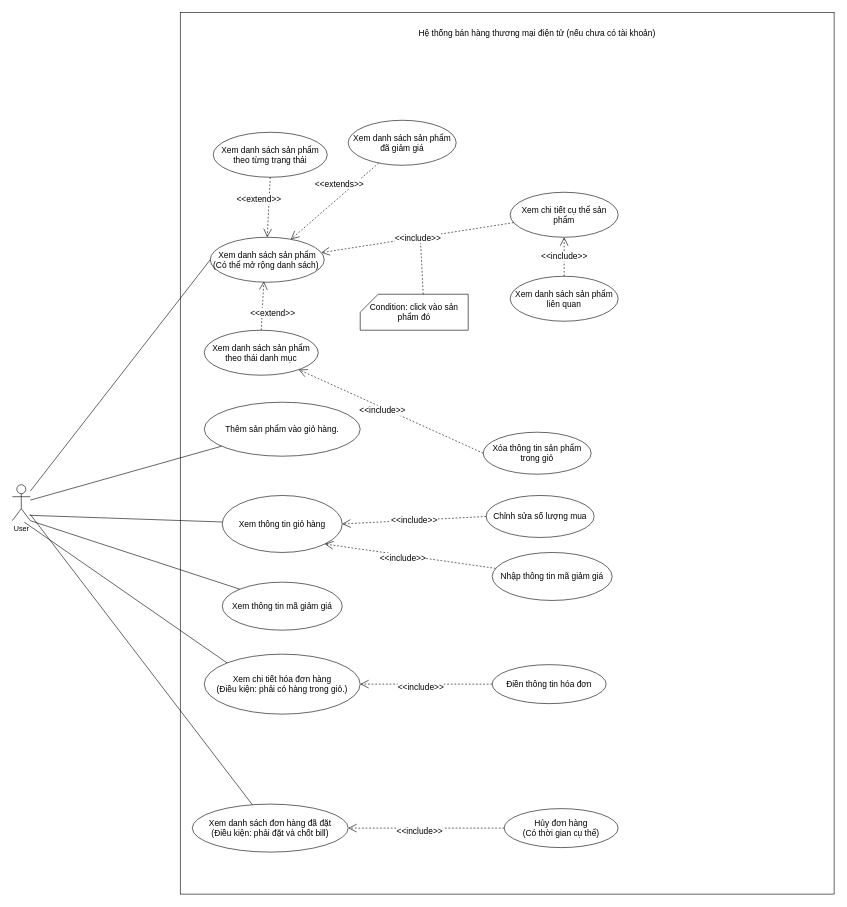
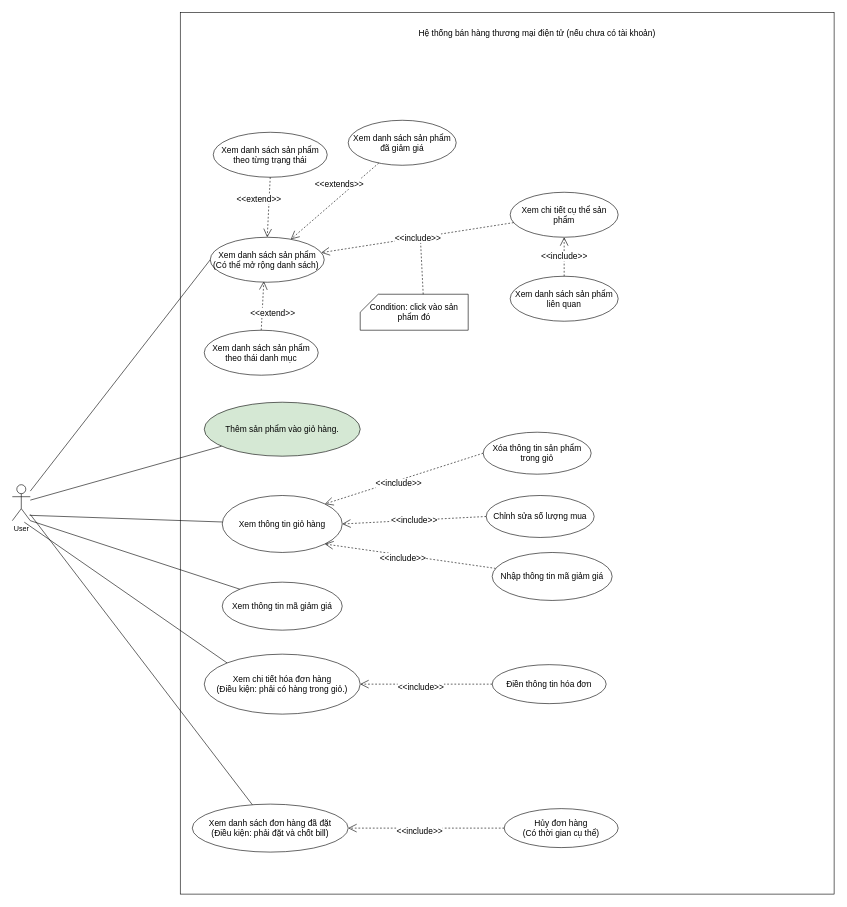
(336, 386) -> (412, 476)
(282, 429) -> (282, 429)
